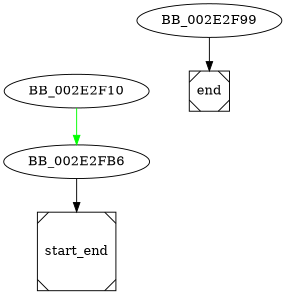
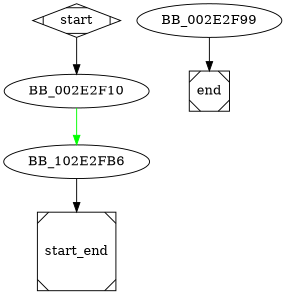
none -> (77, 21)
(77, 162) -> (77, 162)
